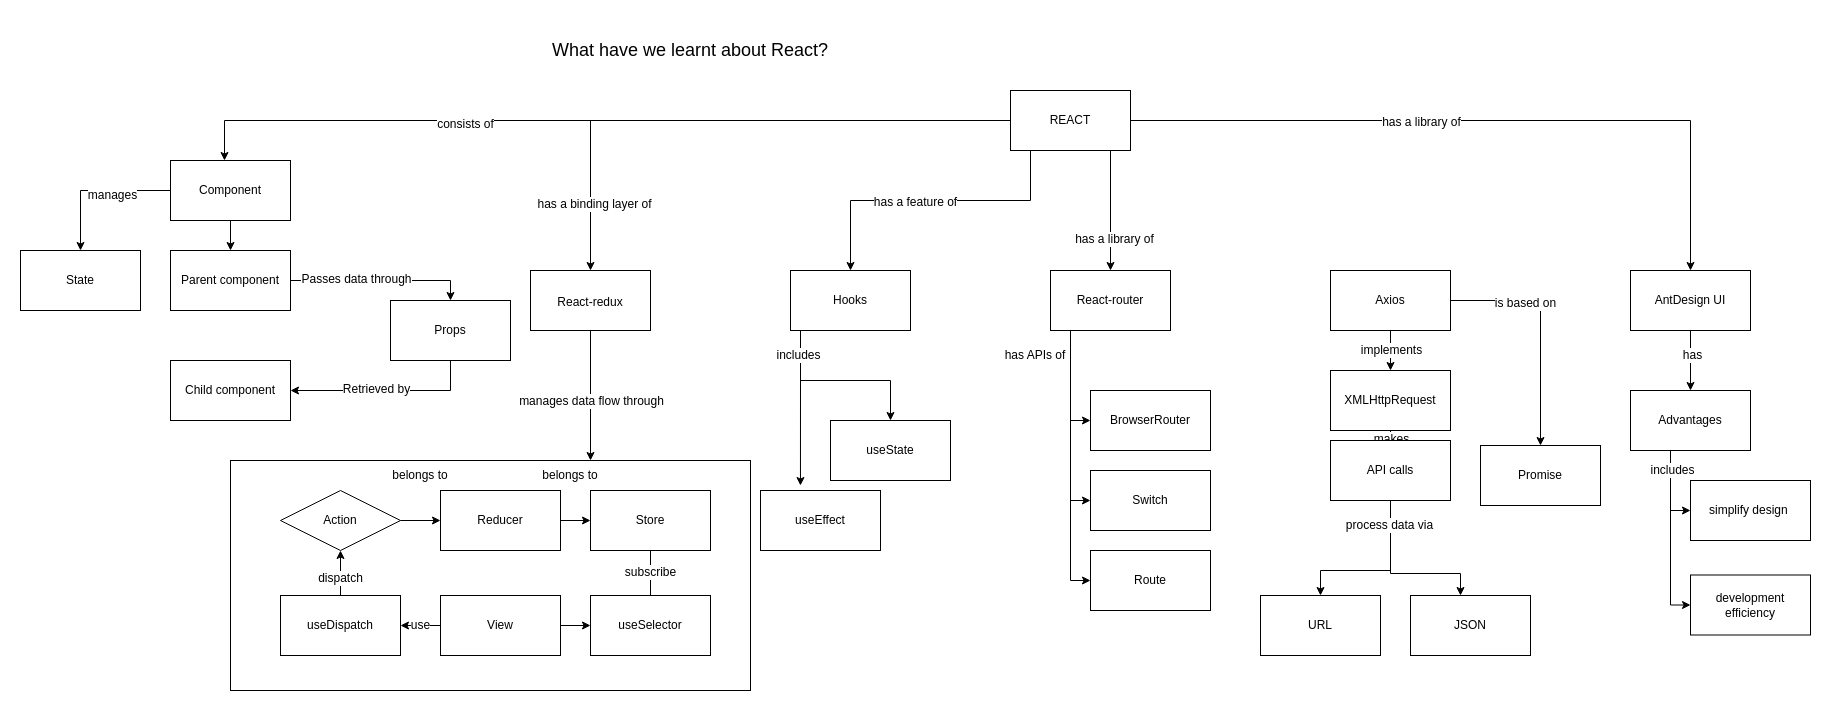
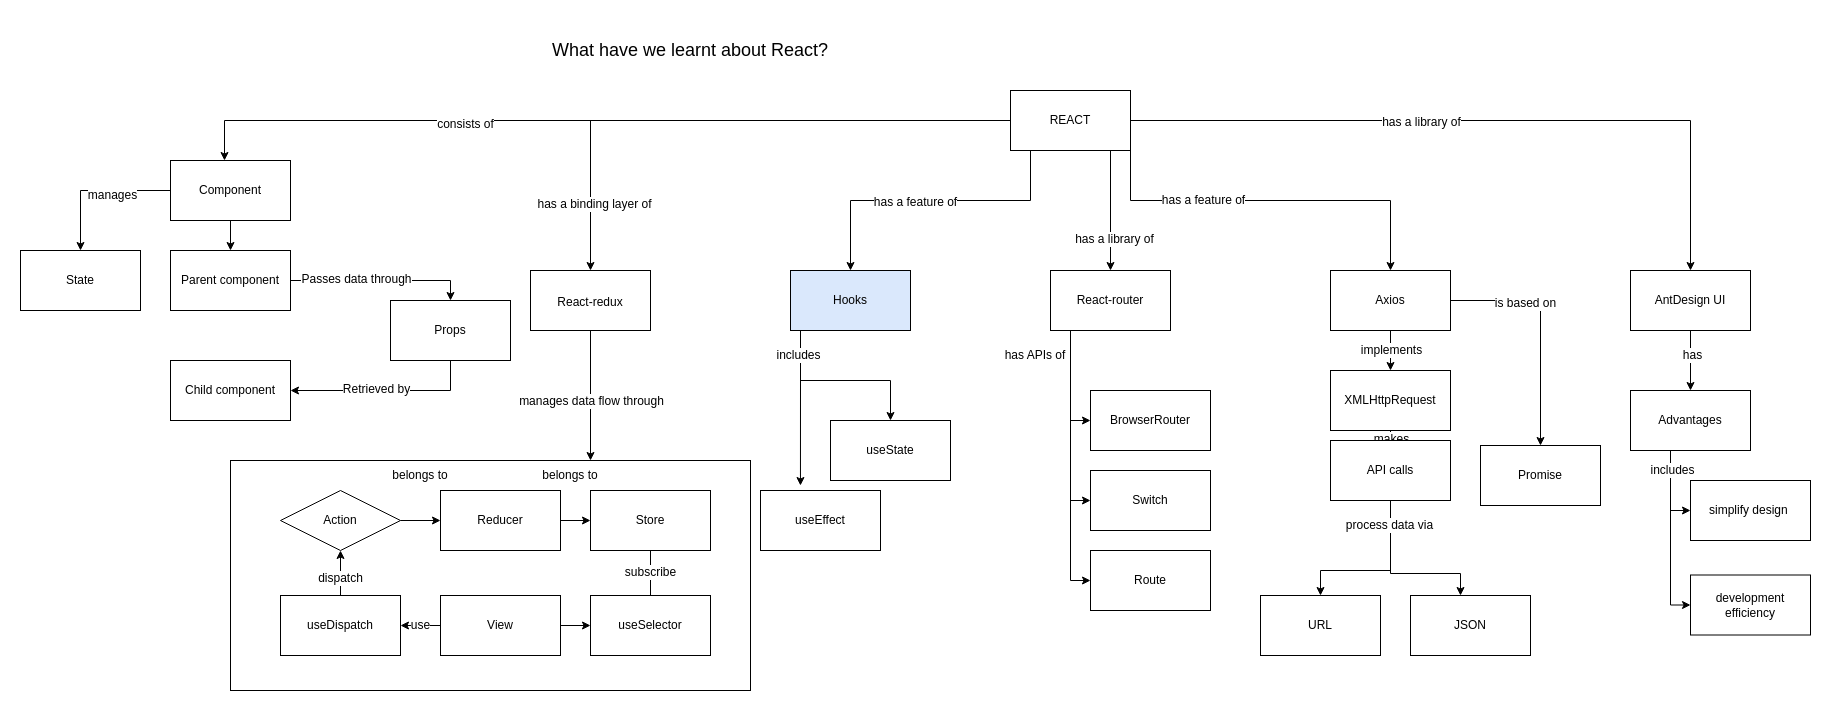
none -> (1267, 201)
(851, 301) -> (851, 301)
